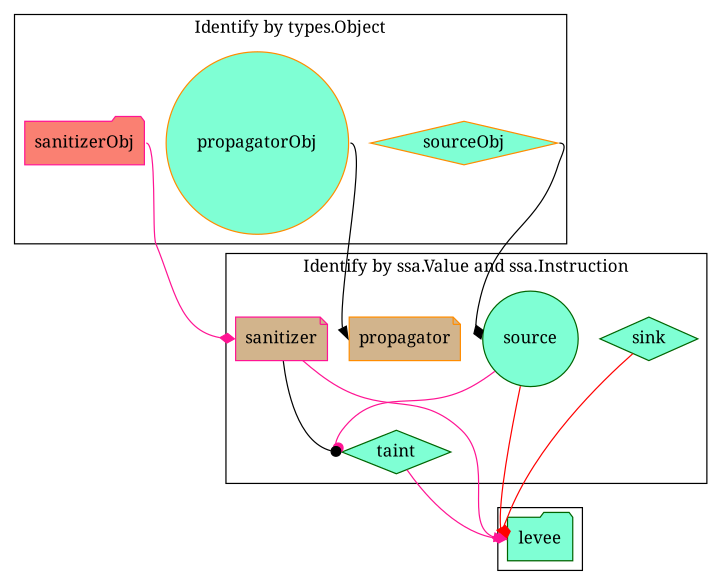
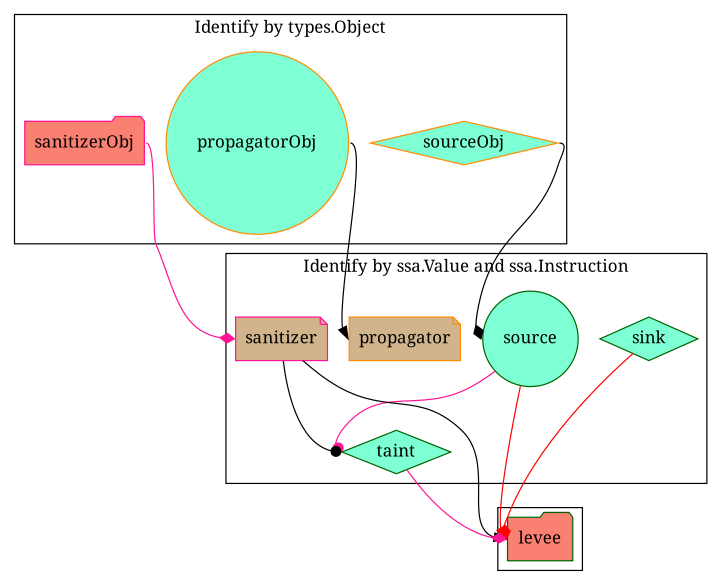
(437, 413) -> (437, 413)
(540, 539) -> (540, 539)
